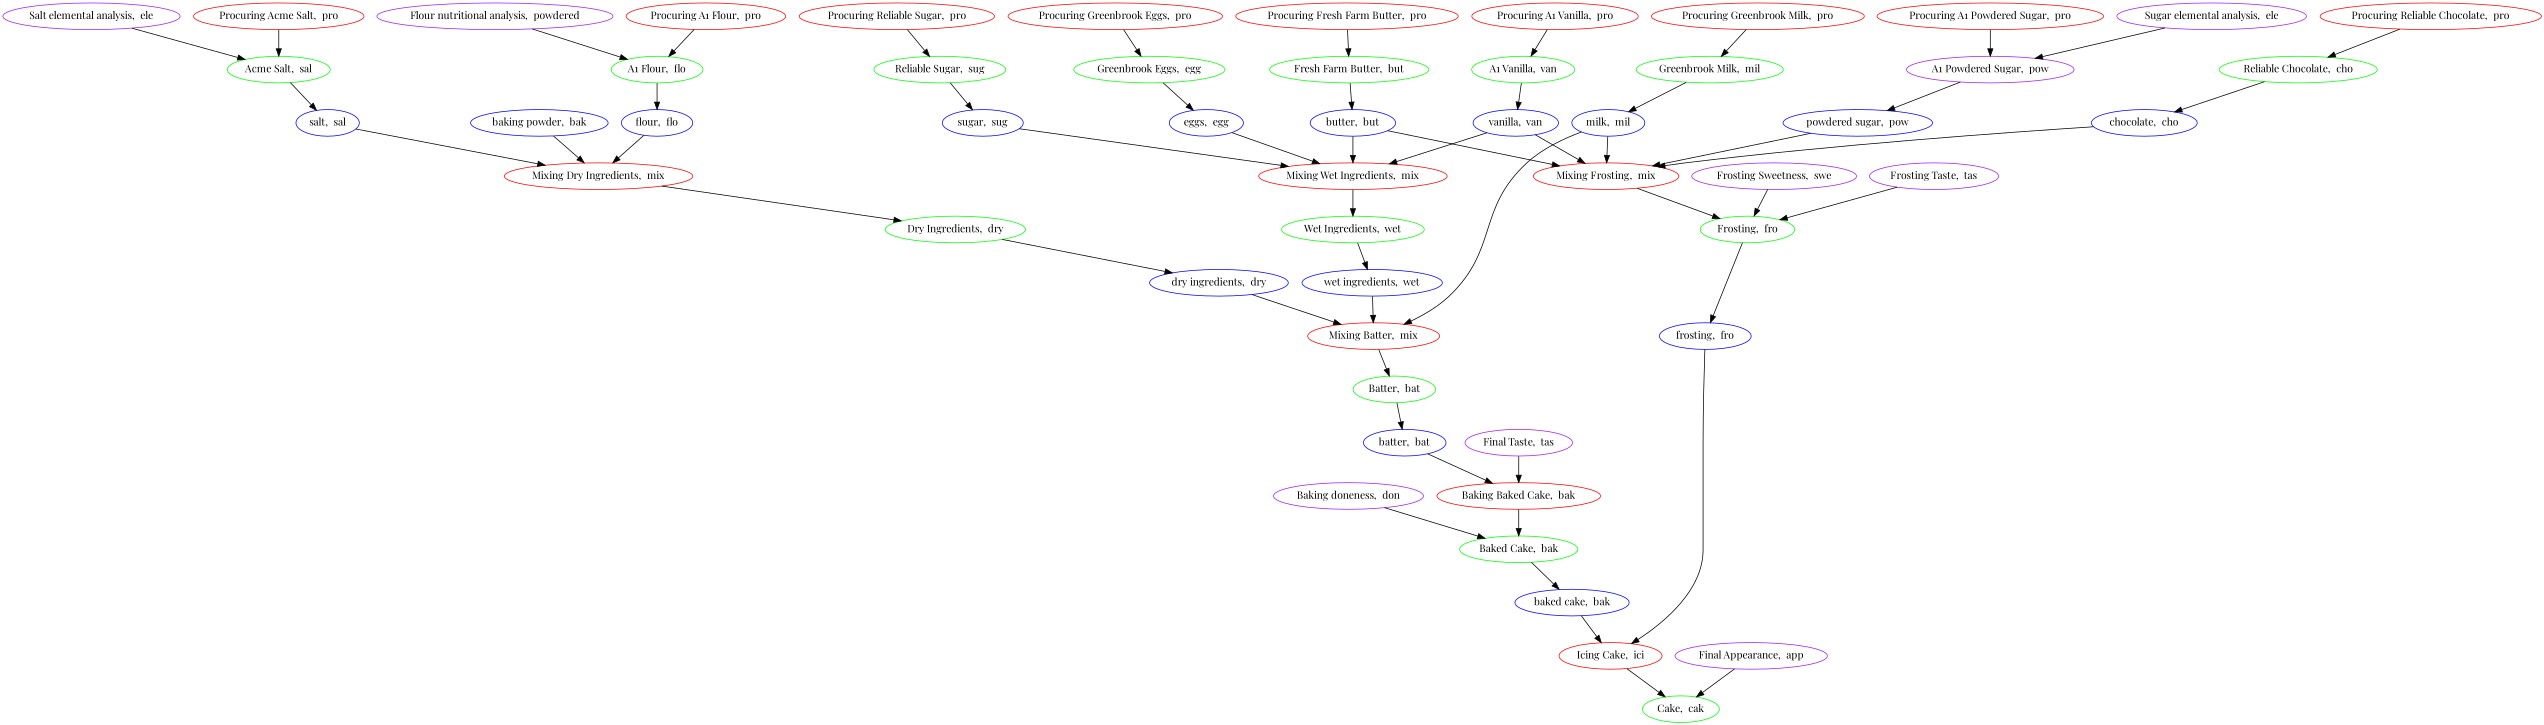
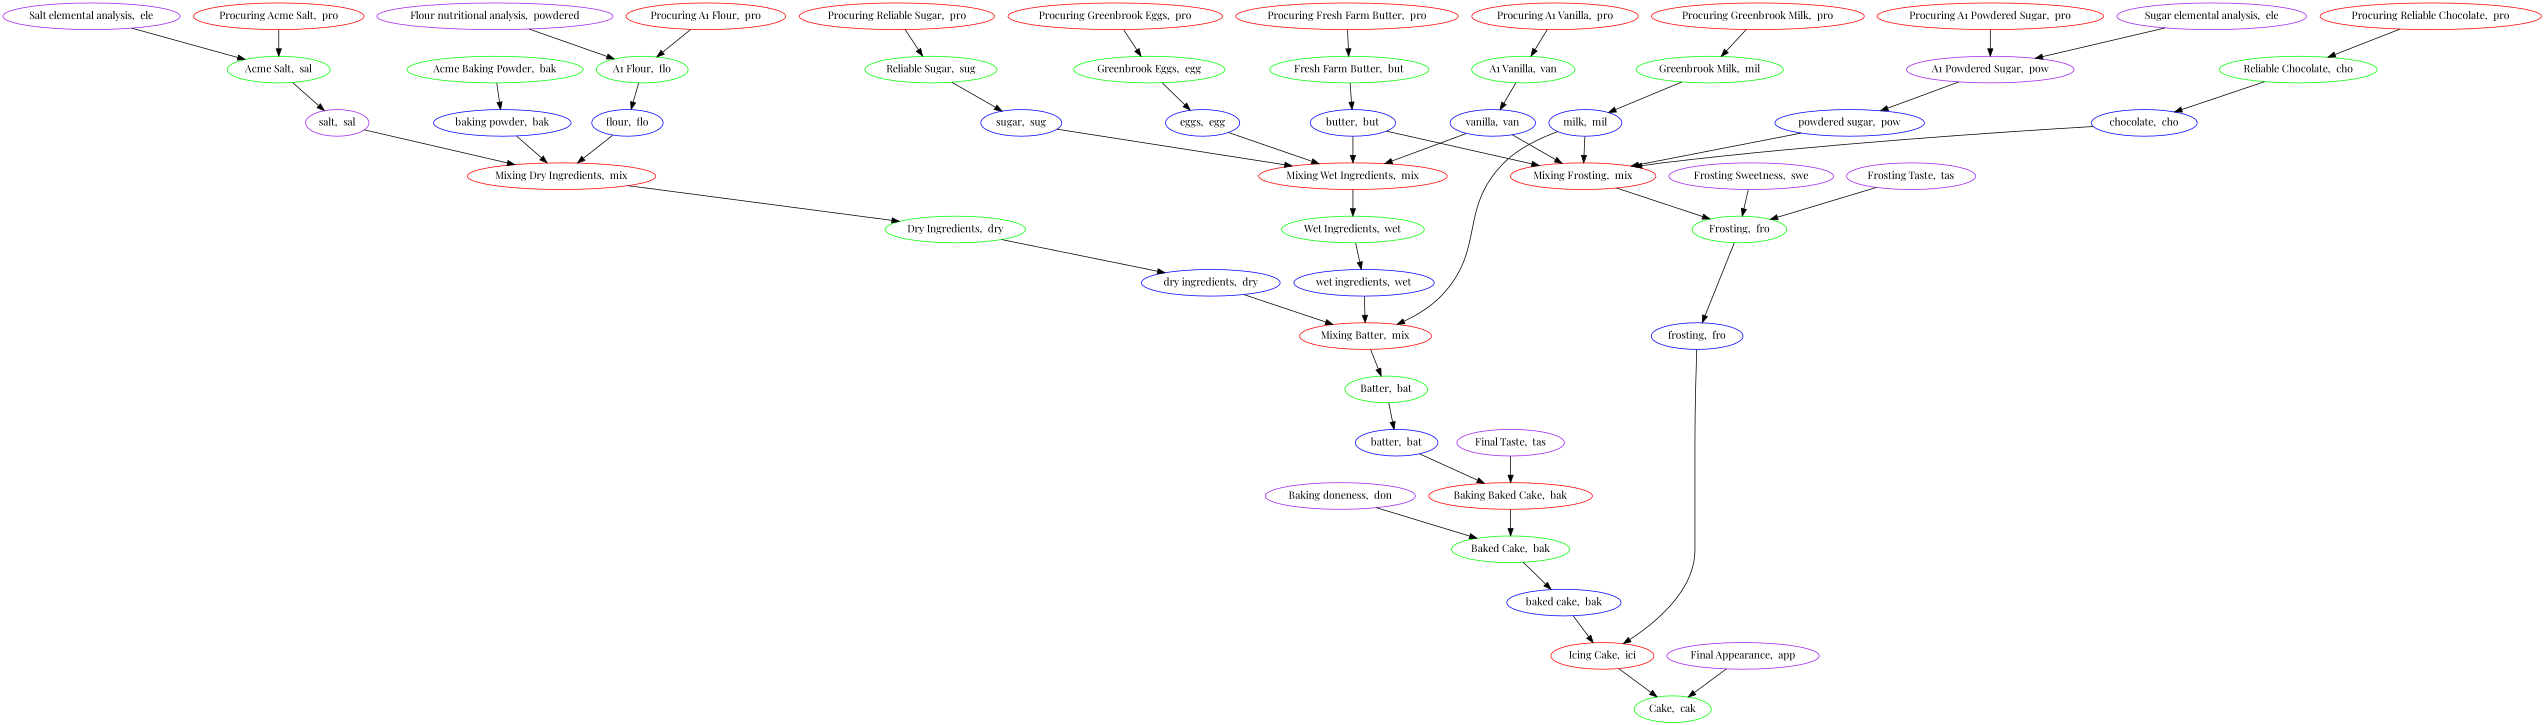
none -> (495, 70)
(328, 123) -> (337, 123)
